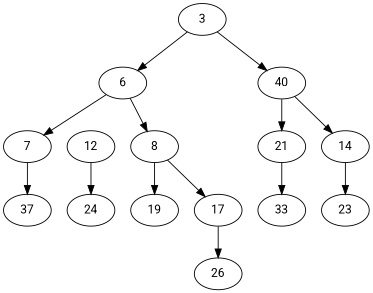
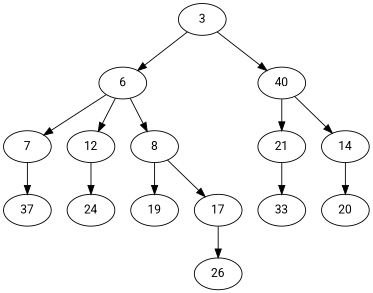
none -> (109, 111)
(345, 210) -> (345, 210)
